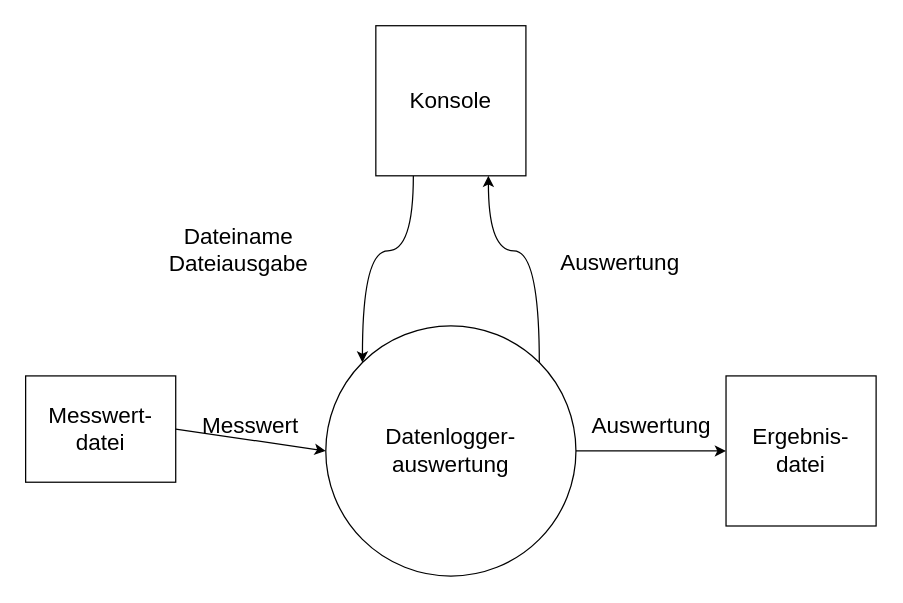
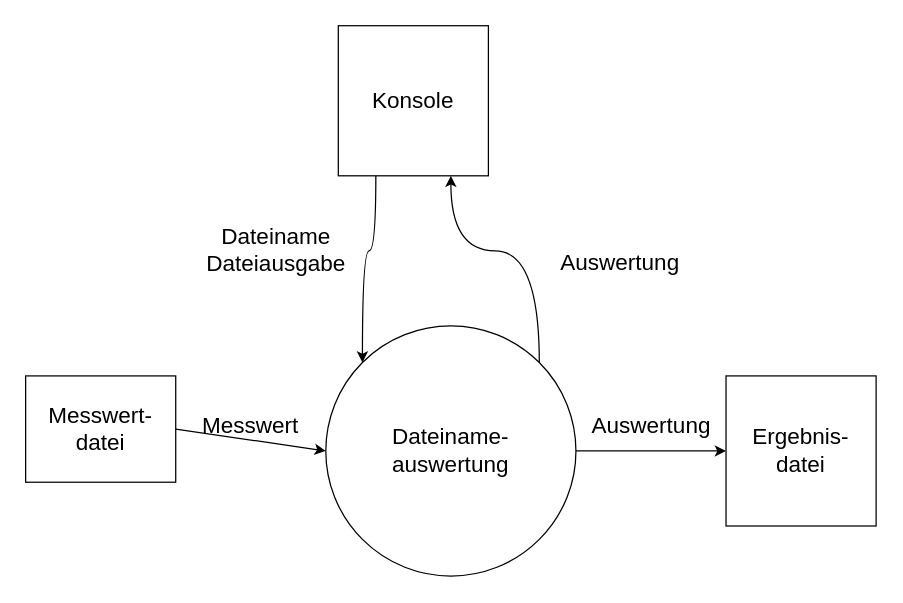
(451, 101) -> (413, 101)
(238, 251) -> (276, 251)
(451, 451) -> (451, 451)
